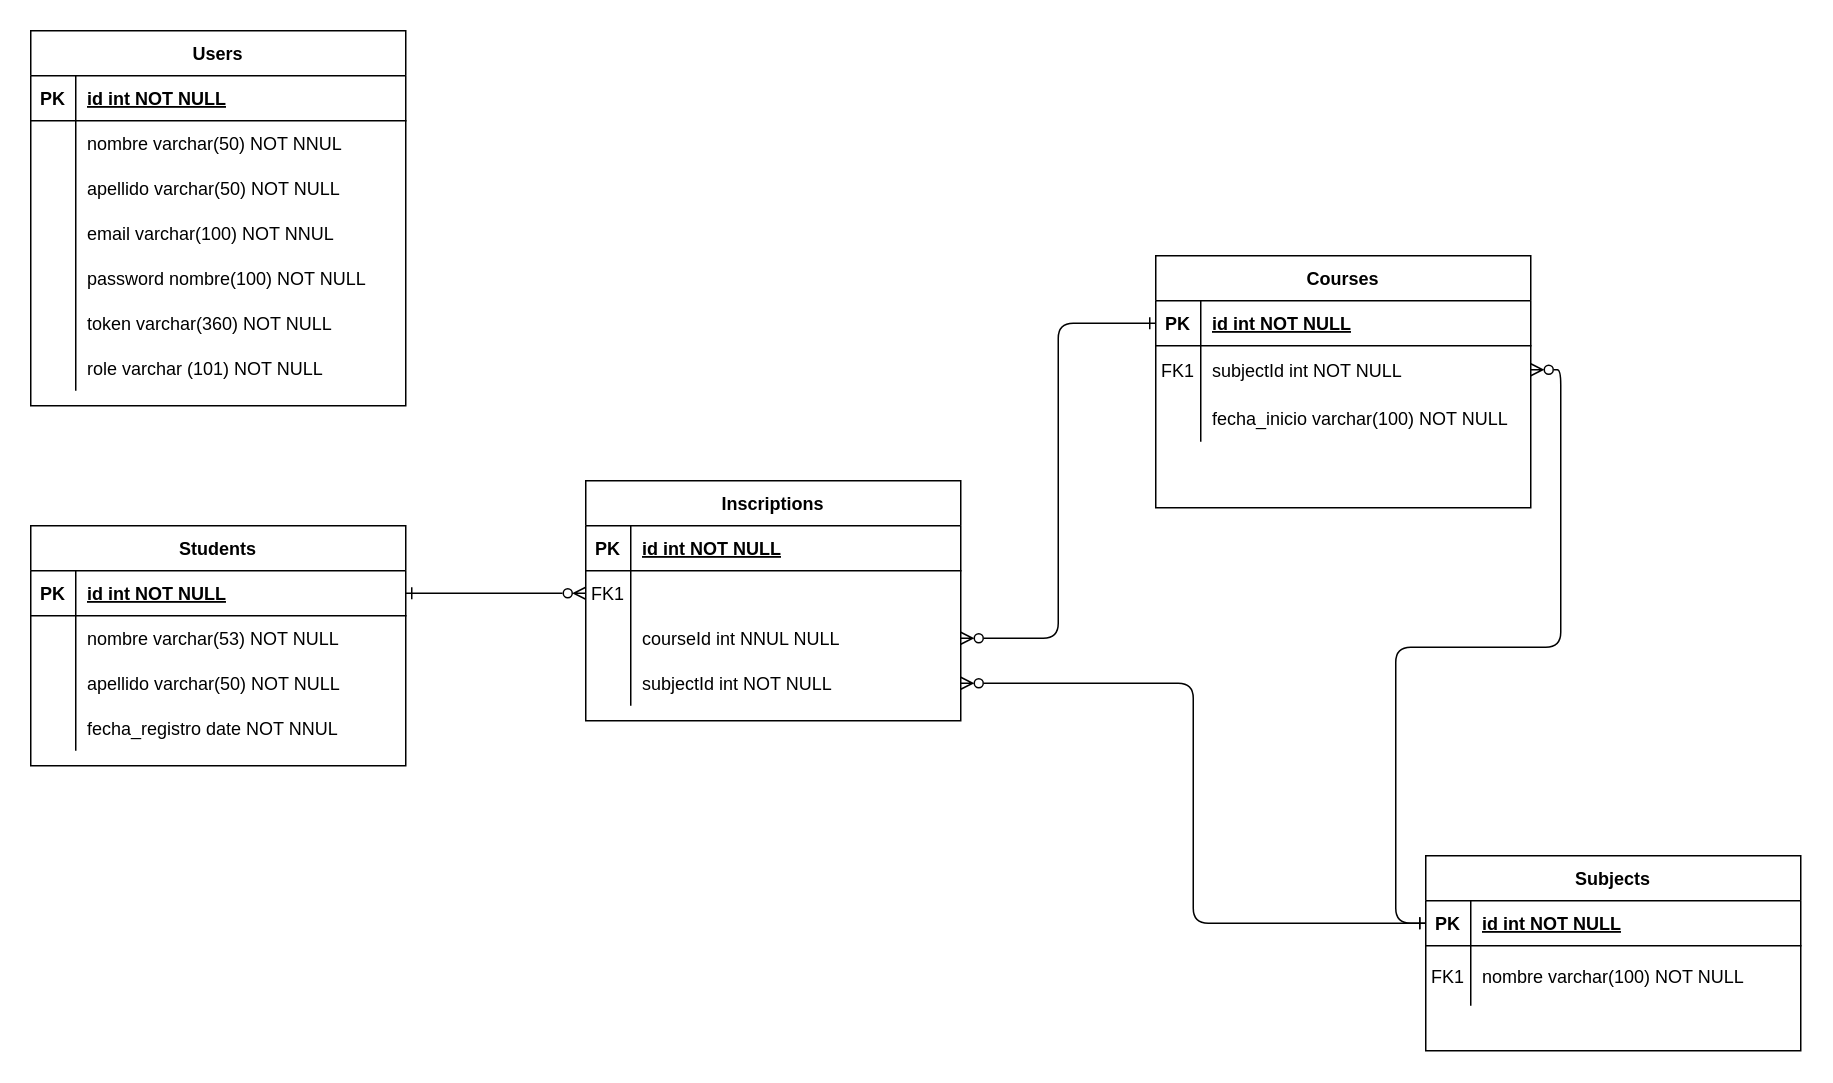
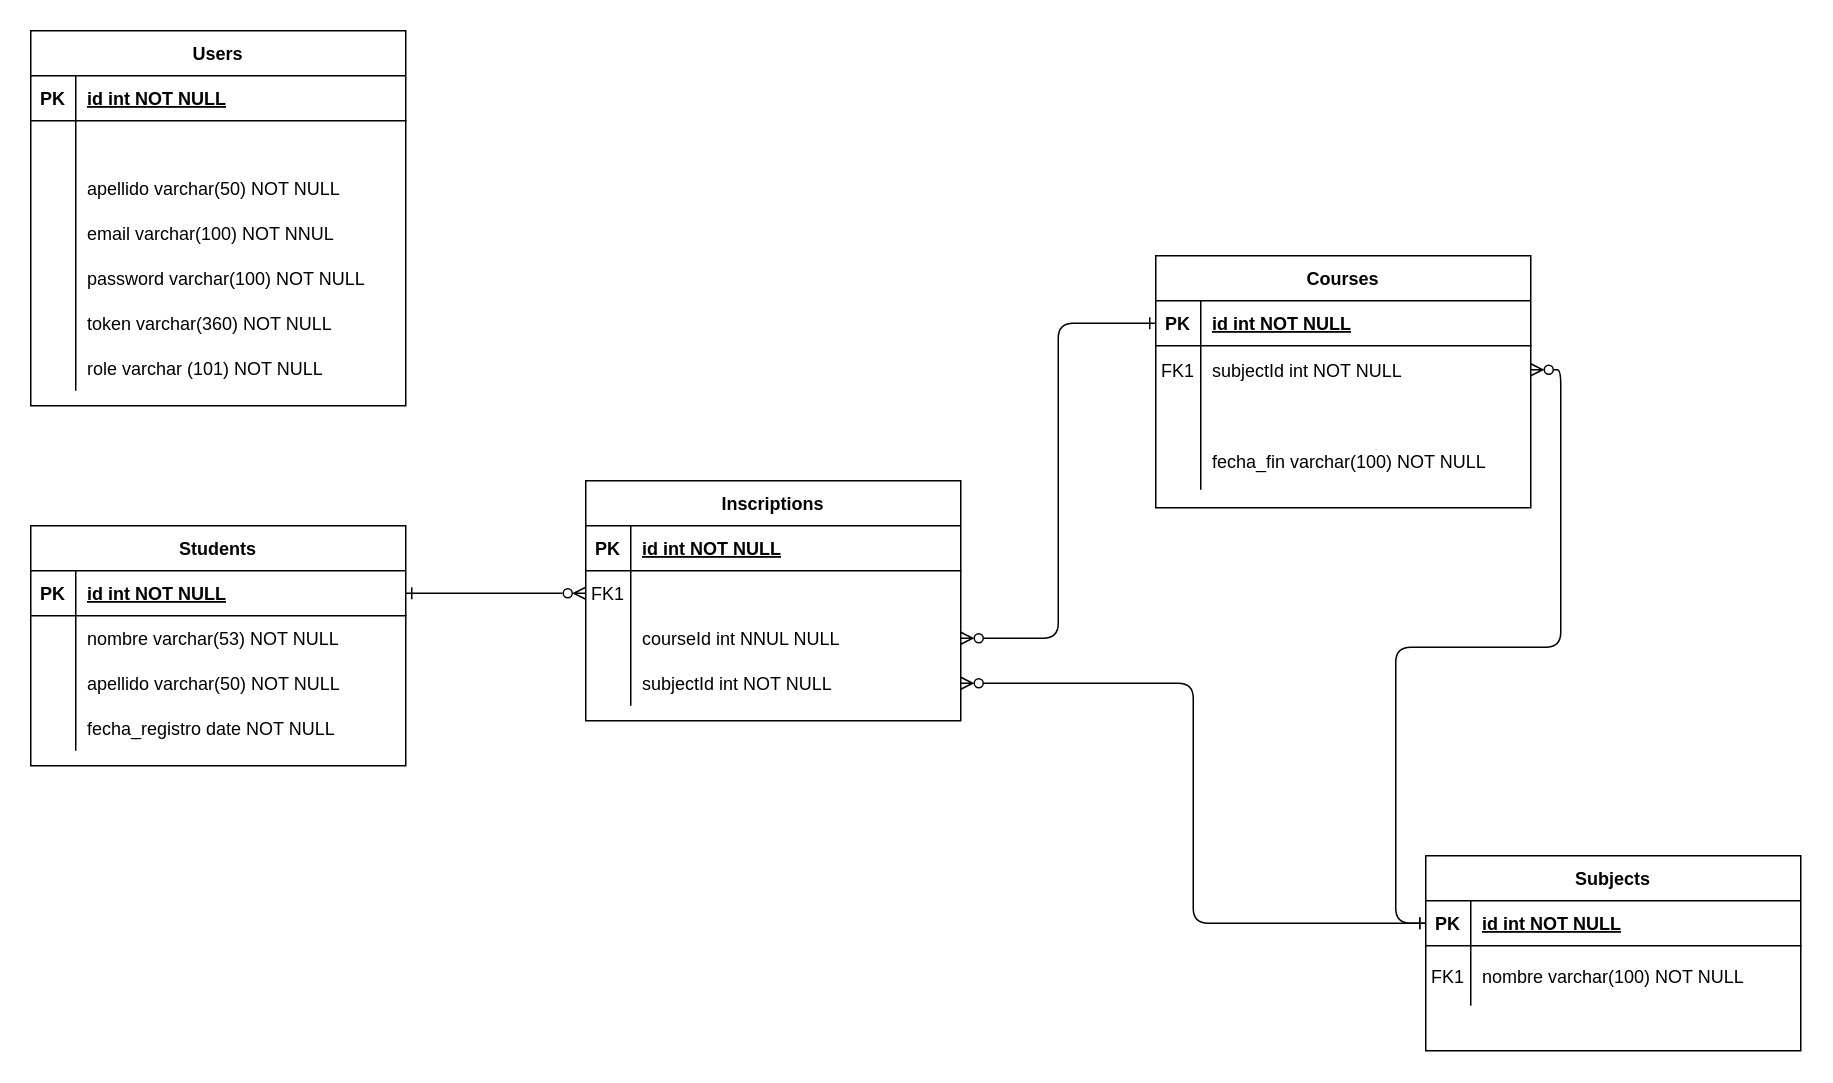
(241, 143) -> none
(226, 279) -> (231, 279)
(1366, 418) -> none
none -> (1366, 466)
(219, 729) -> (219, 729)
